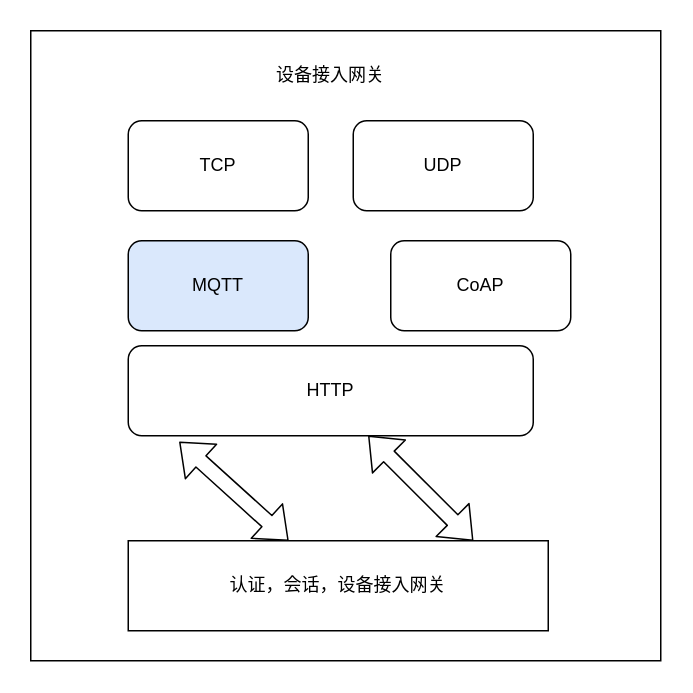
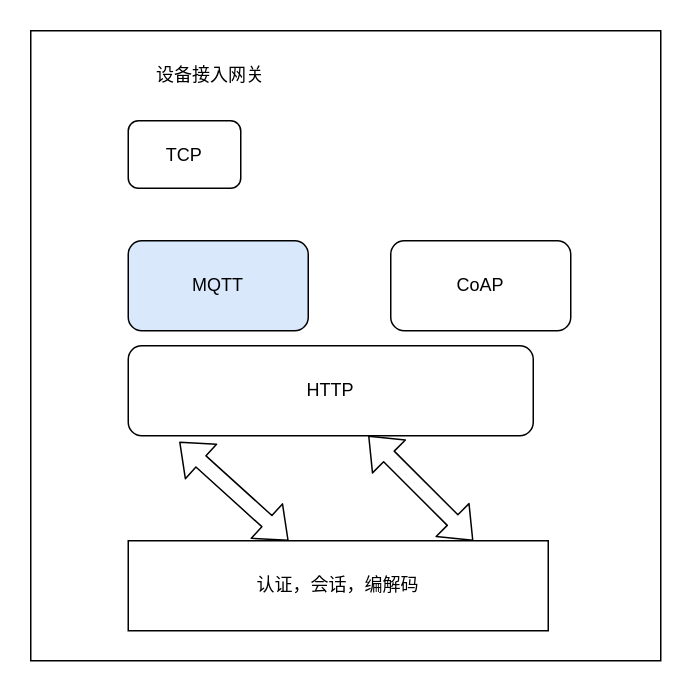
(331, 76) -> (211, 76)
(218, 166) -> (185, 155)
(443, 166) -> none
(338, 586) -> (338, 586)
